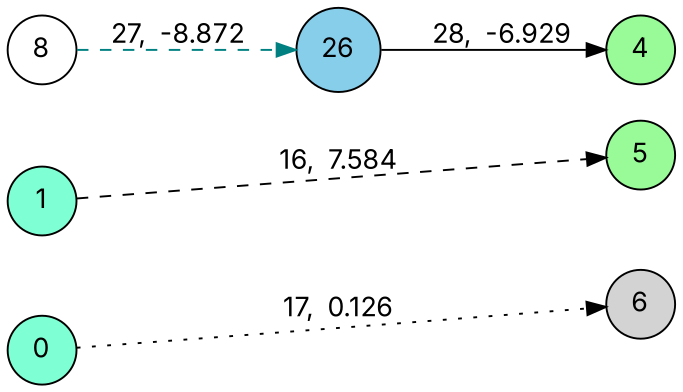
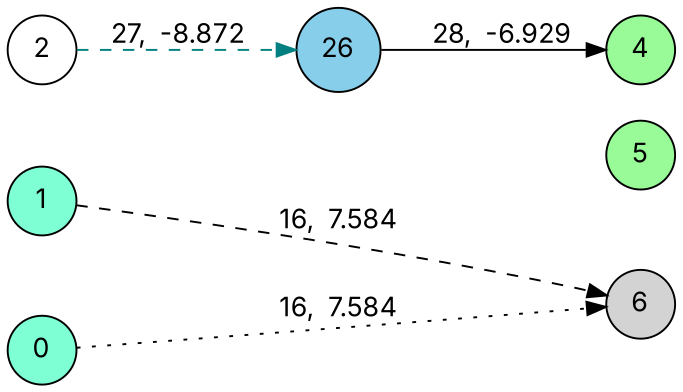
(42, 50) -> (42, 50)
(332, 179) -> (333, 243)
(339, 309) -> (339, 309)
